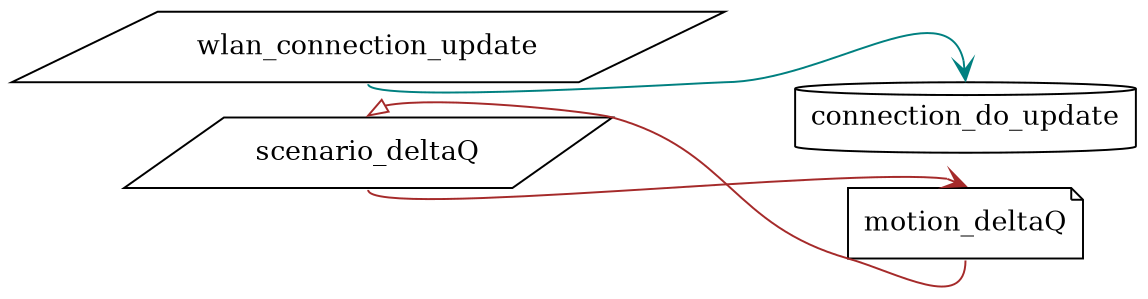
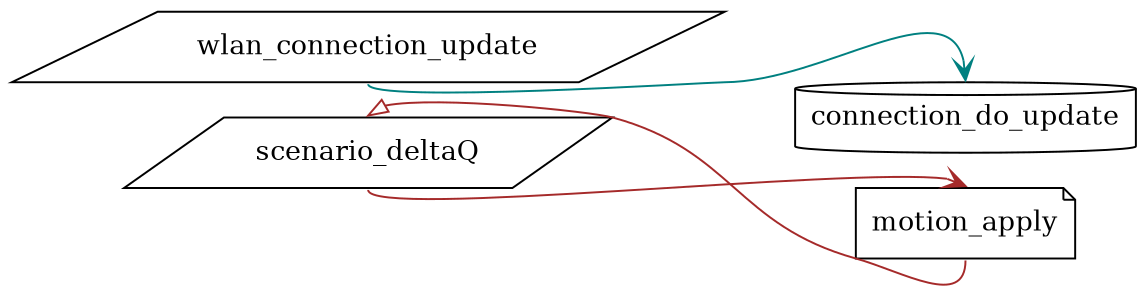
(965, 223) -> (965, 223)
